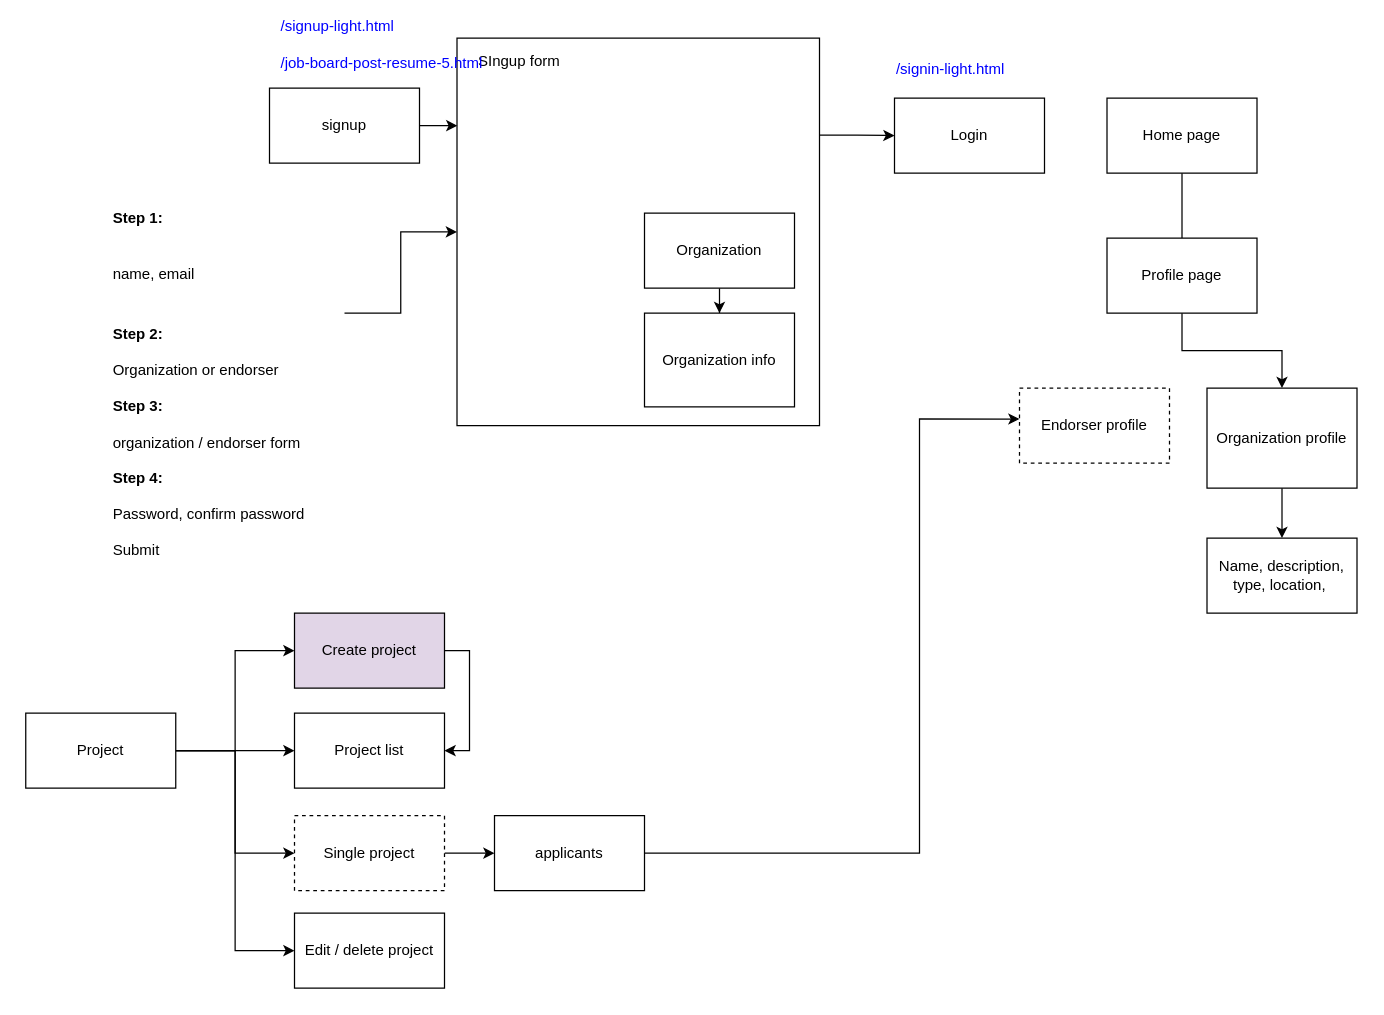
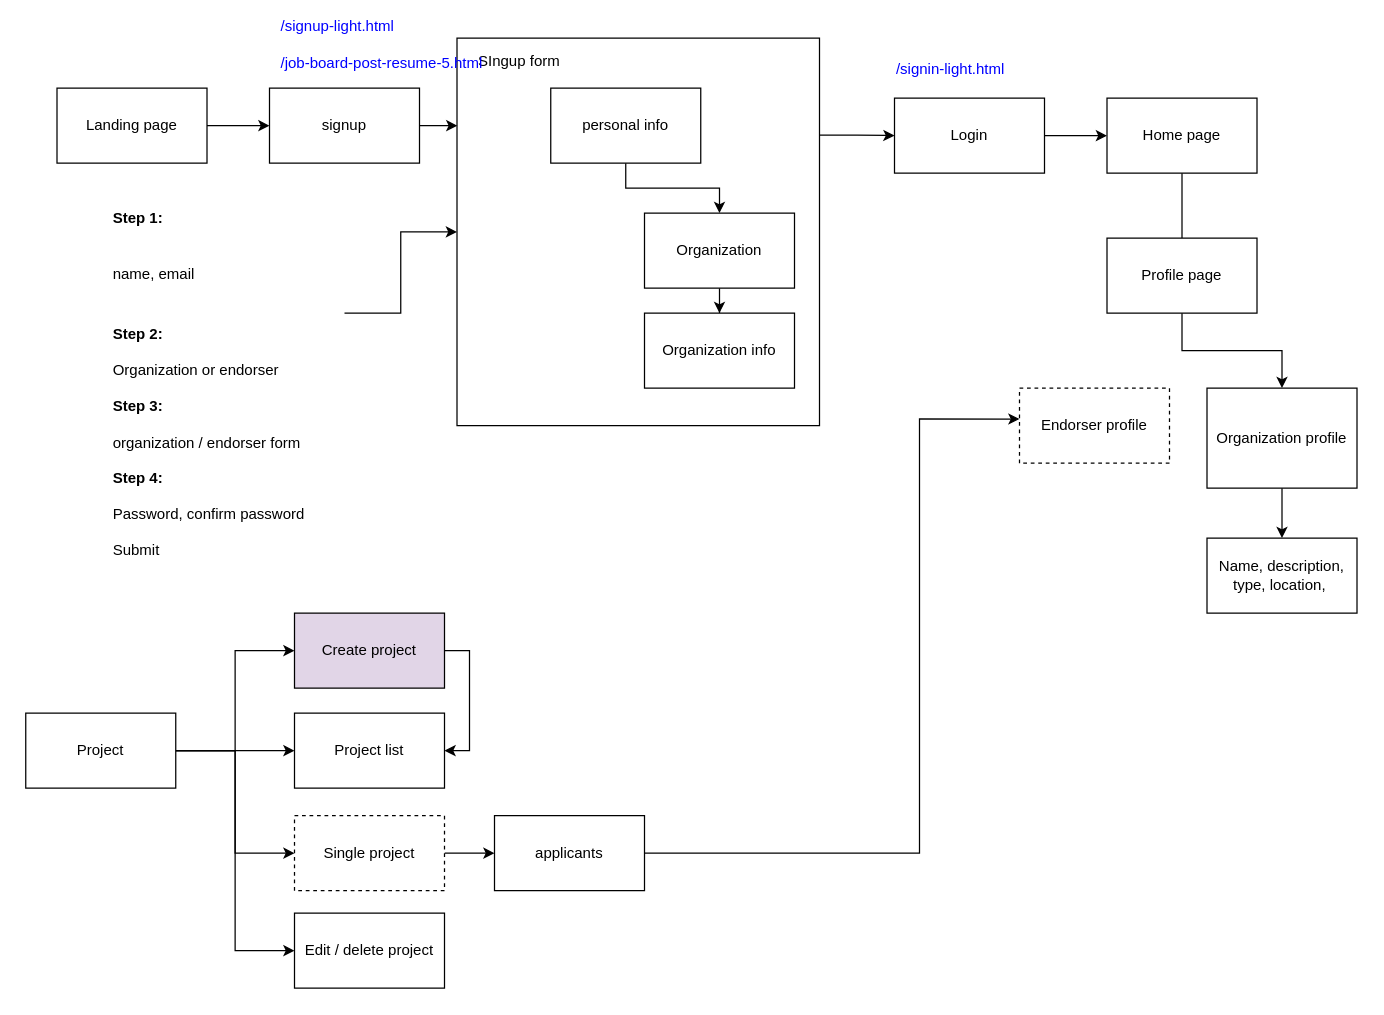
none -> (132, 126)
none -> (234, 126)
none -> (626, 126)
none -> (1072, 136)
none -> (668, 188)
(719, 360) -> (719, 351)
